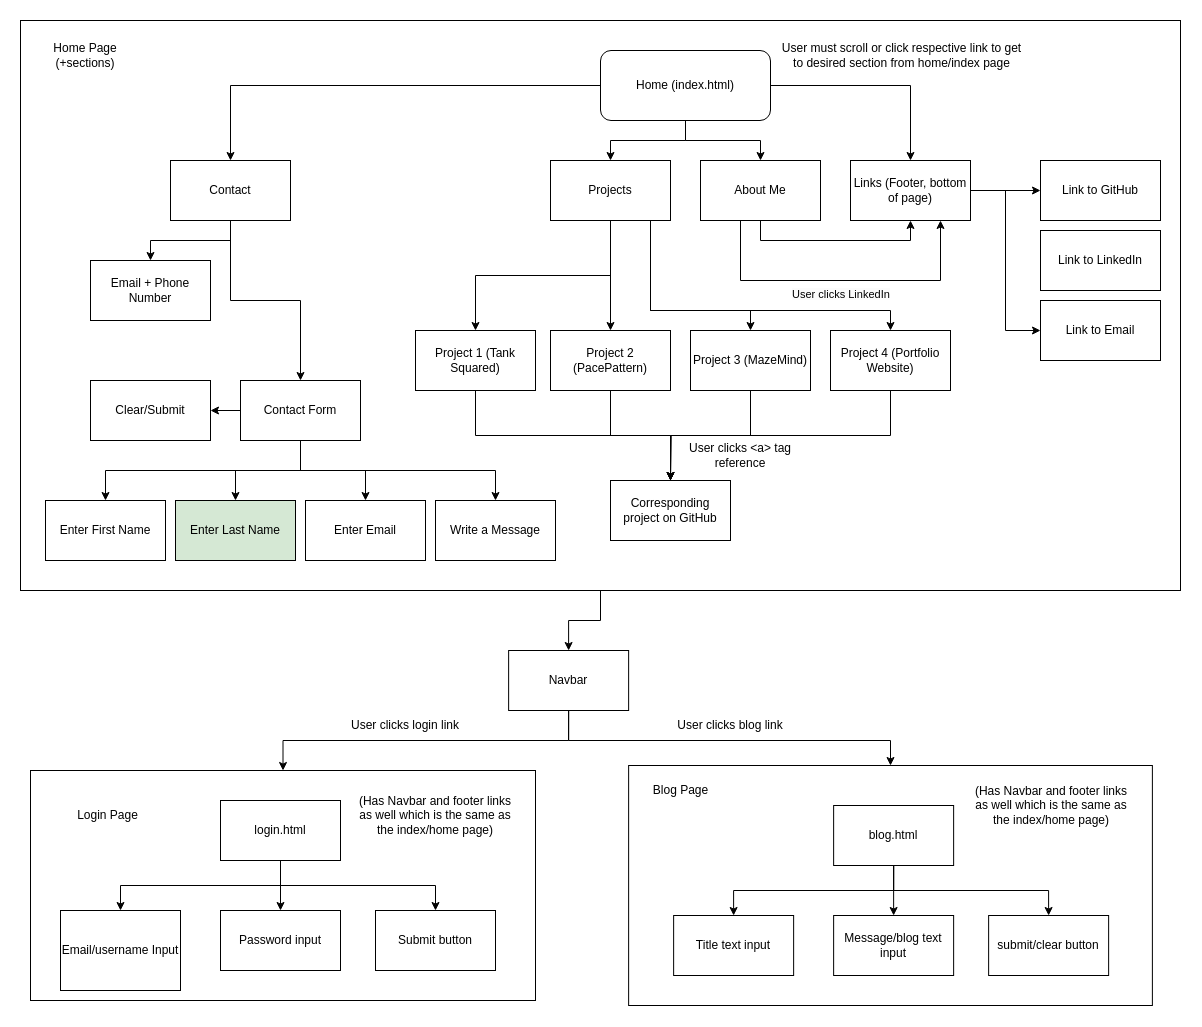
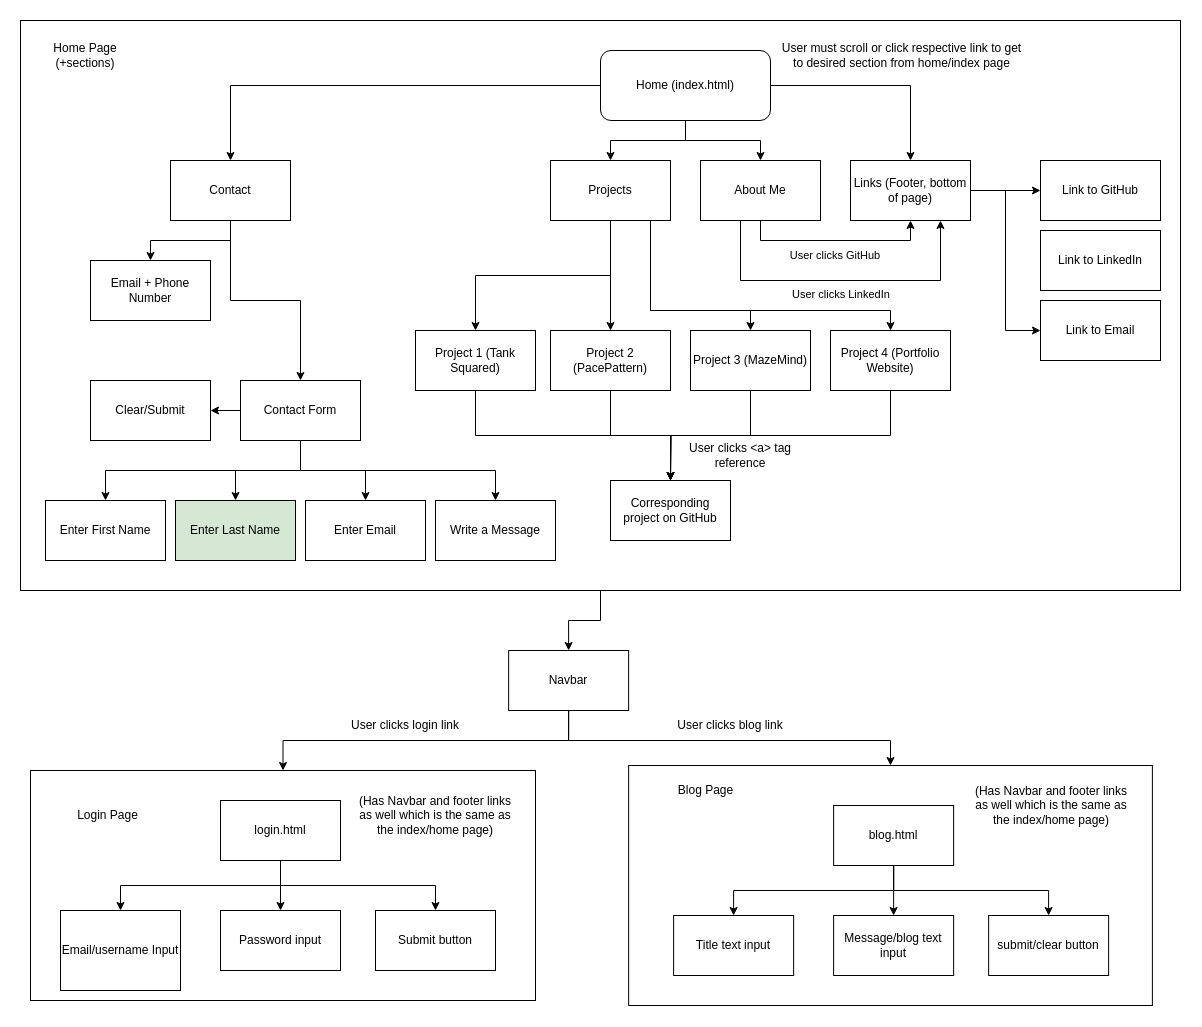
none -> (836, 256)
(681, 791) -> (706, 791)
